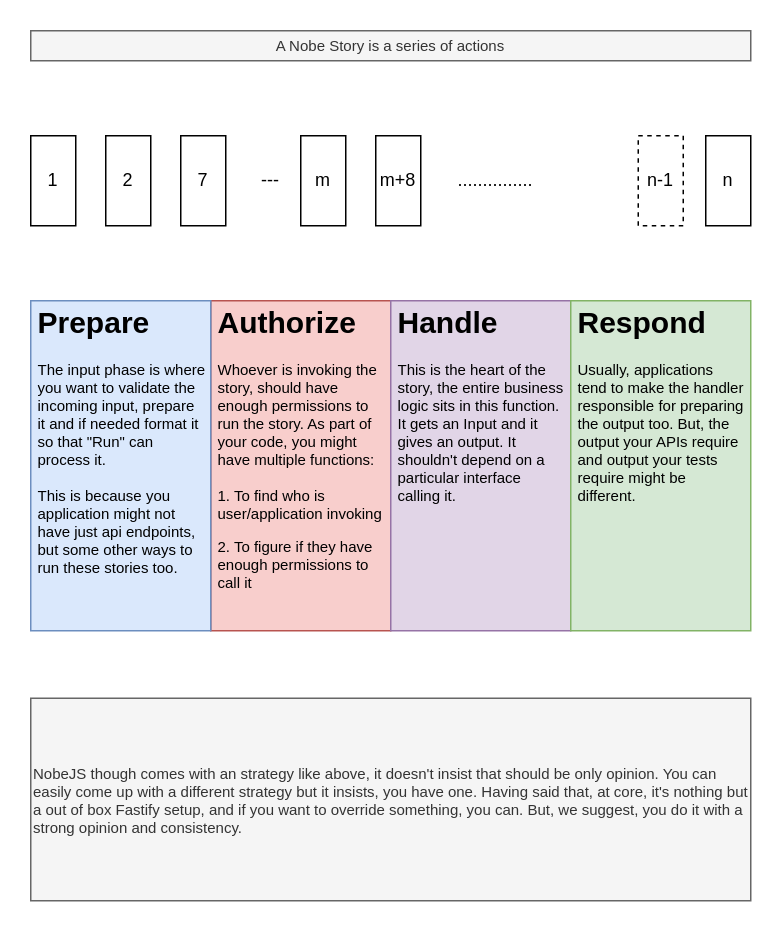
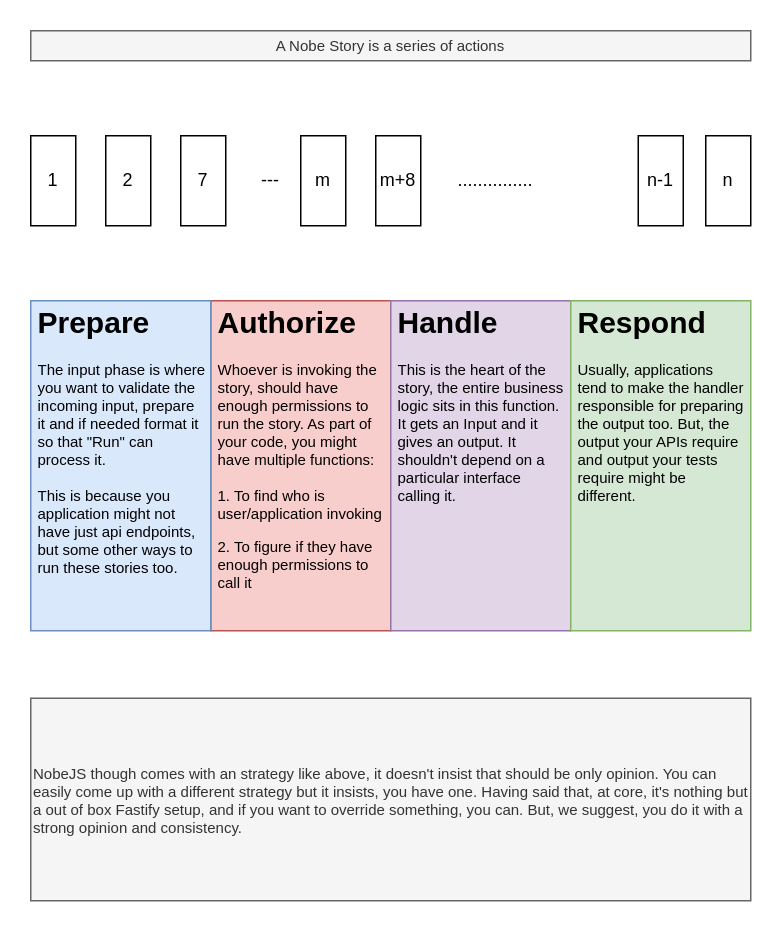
(661, 181) -> (661, 181)
